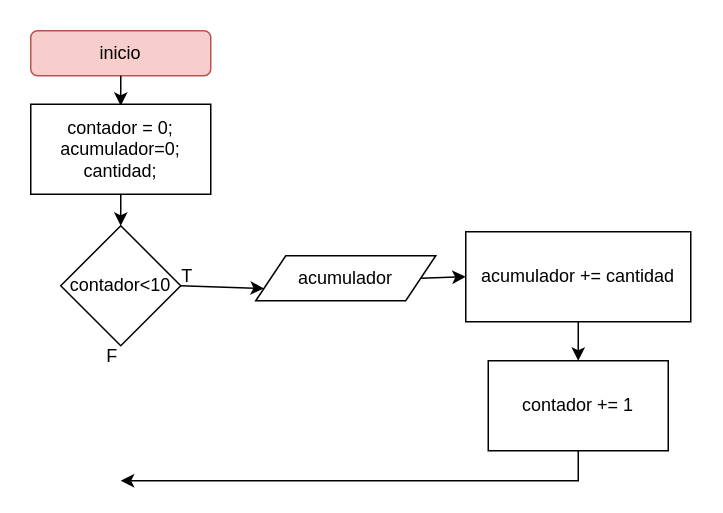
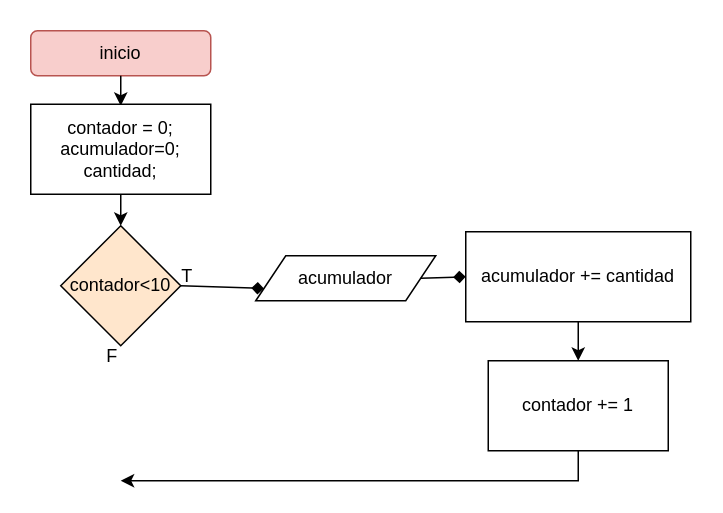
(454, 277) -> (453, 277)
(121, 286) -> (121, 286)
(252, 288) -> (251, 288)
